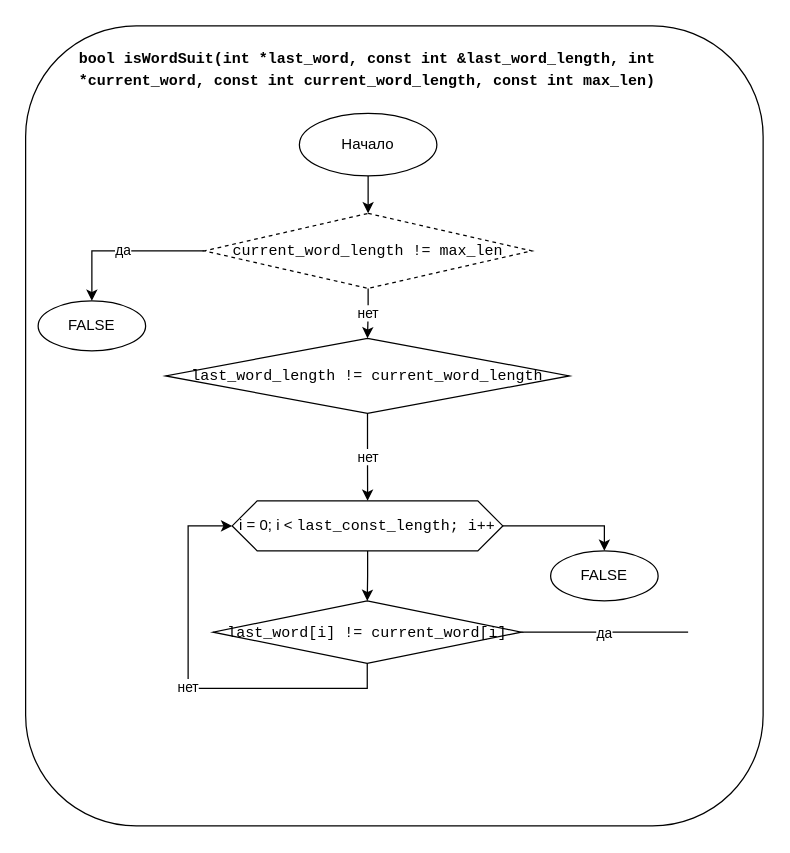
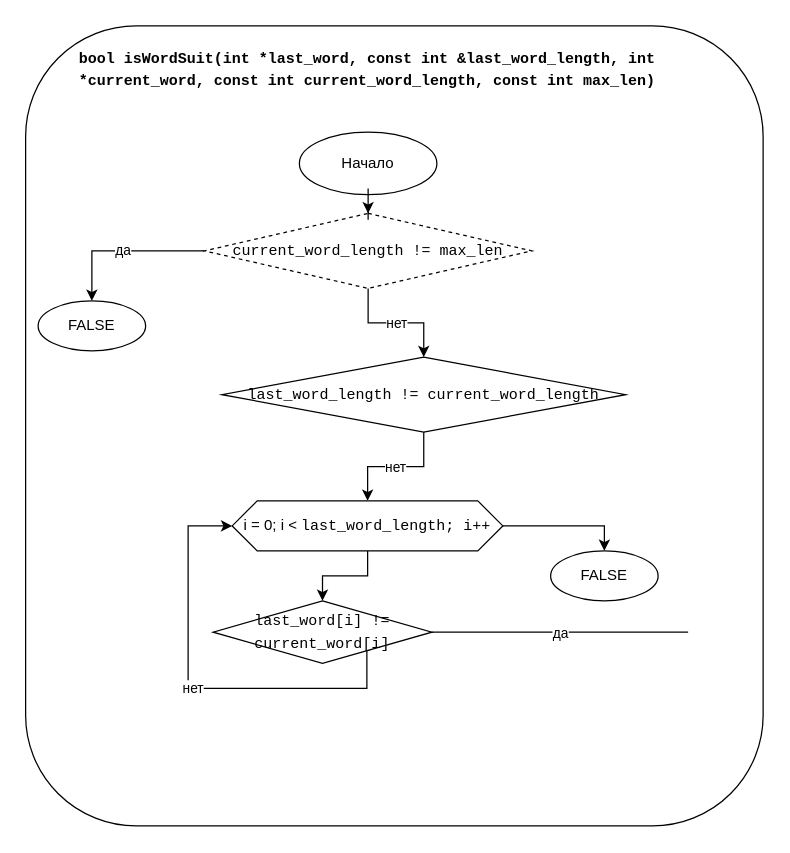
(368, 144) -> (368, 163)
(368, 376) -> (424, 394)
(368, 526) -> (368, 526)
(367, 632) -> (323, 632)
